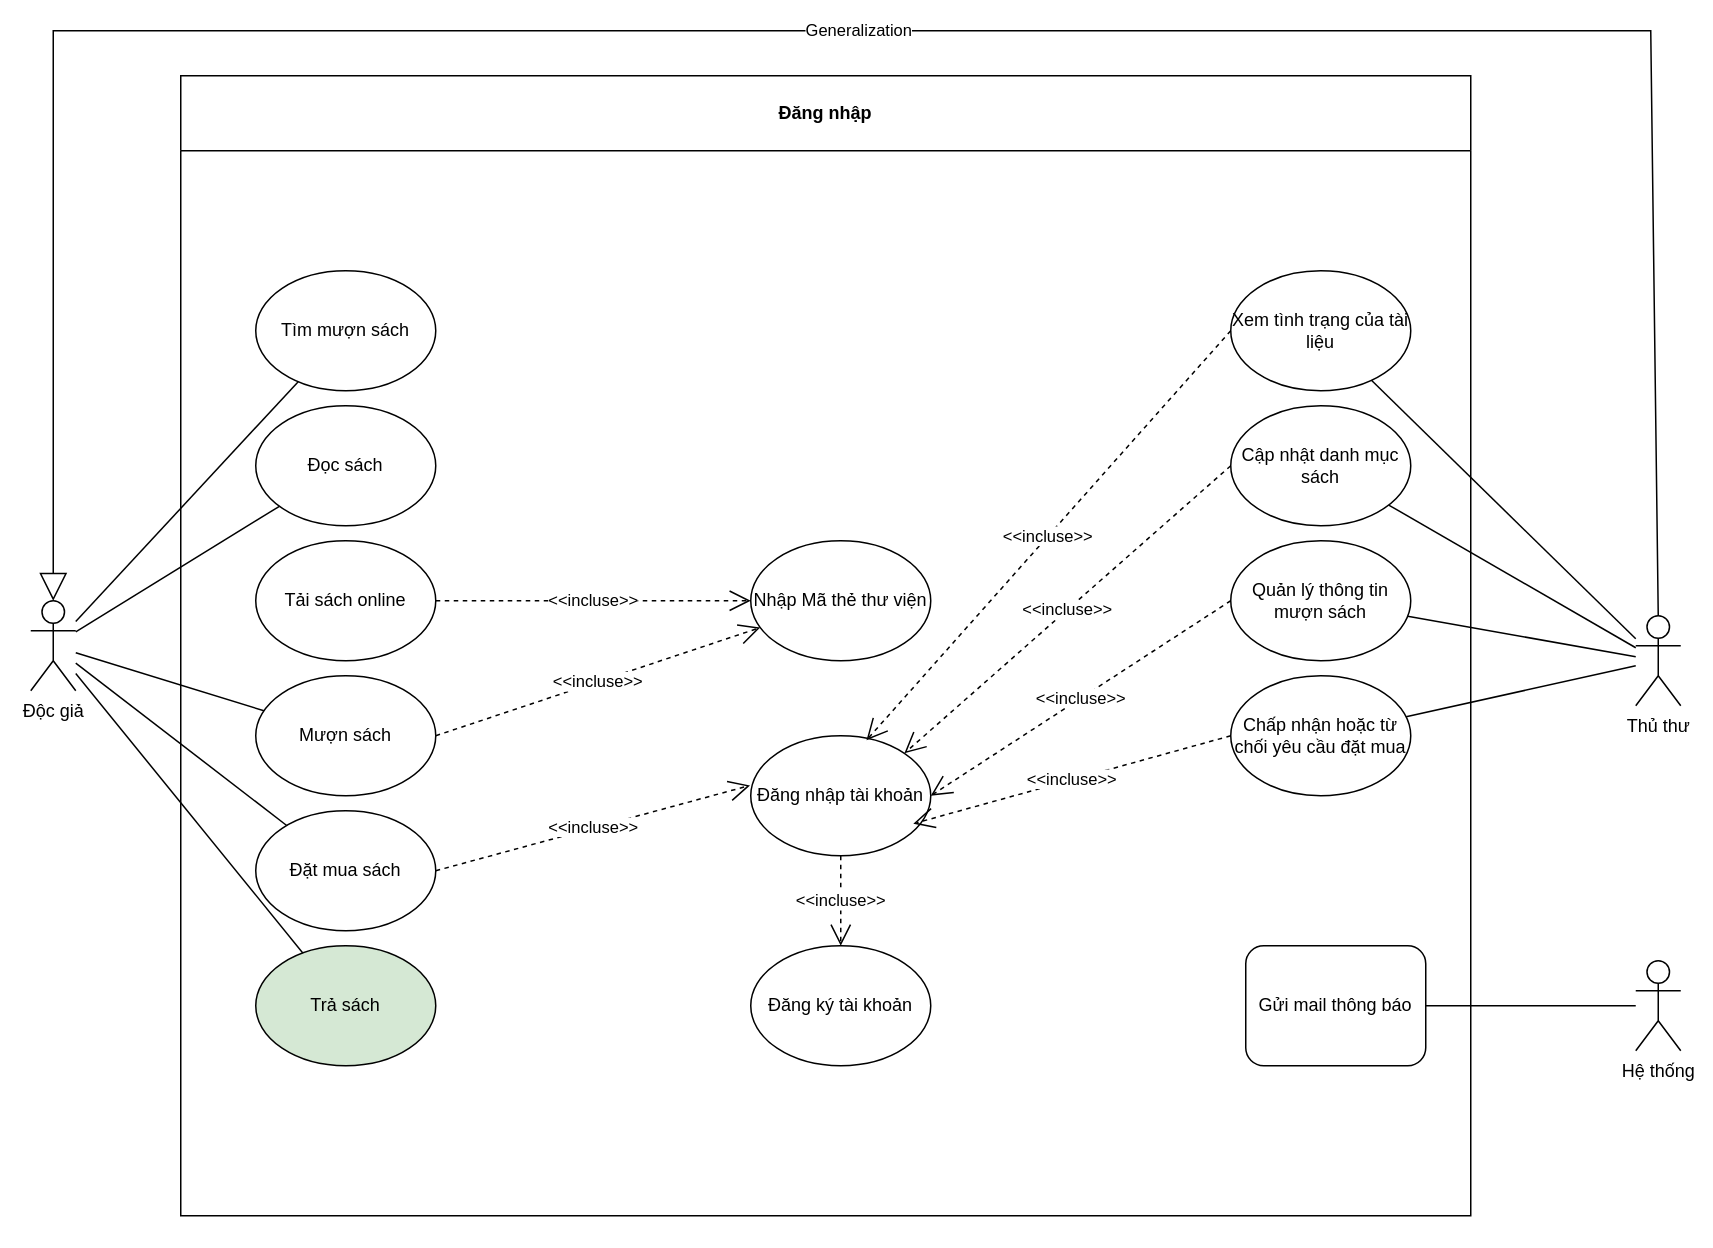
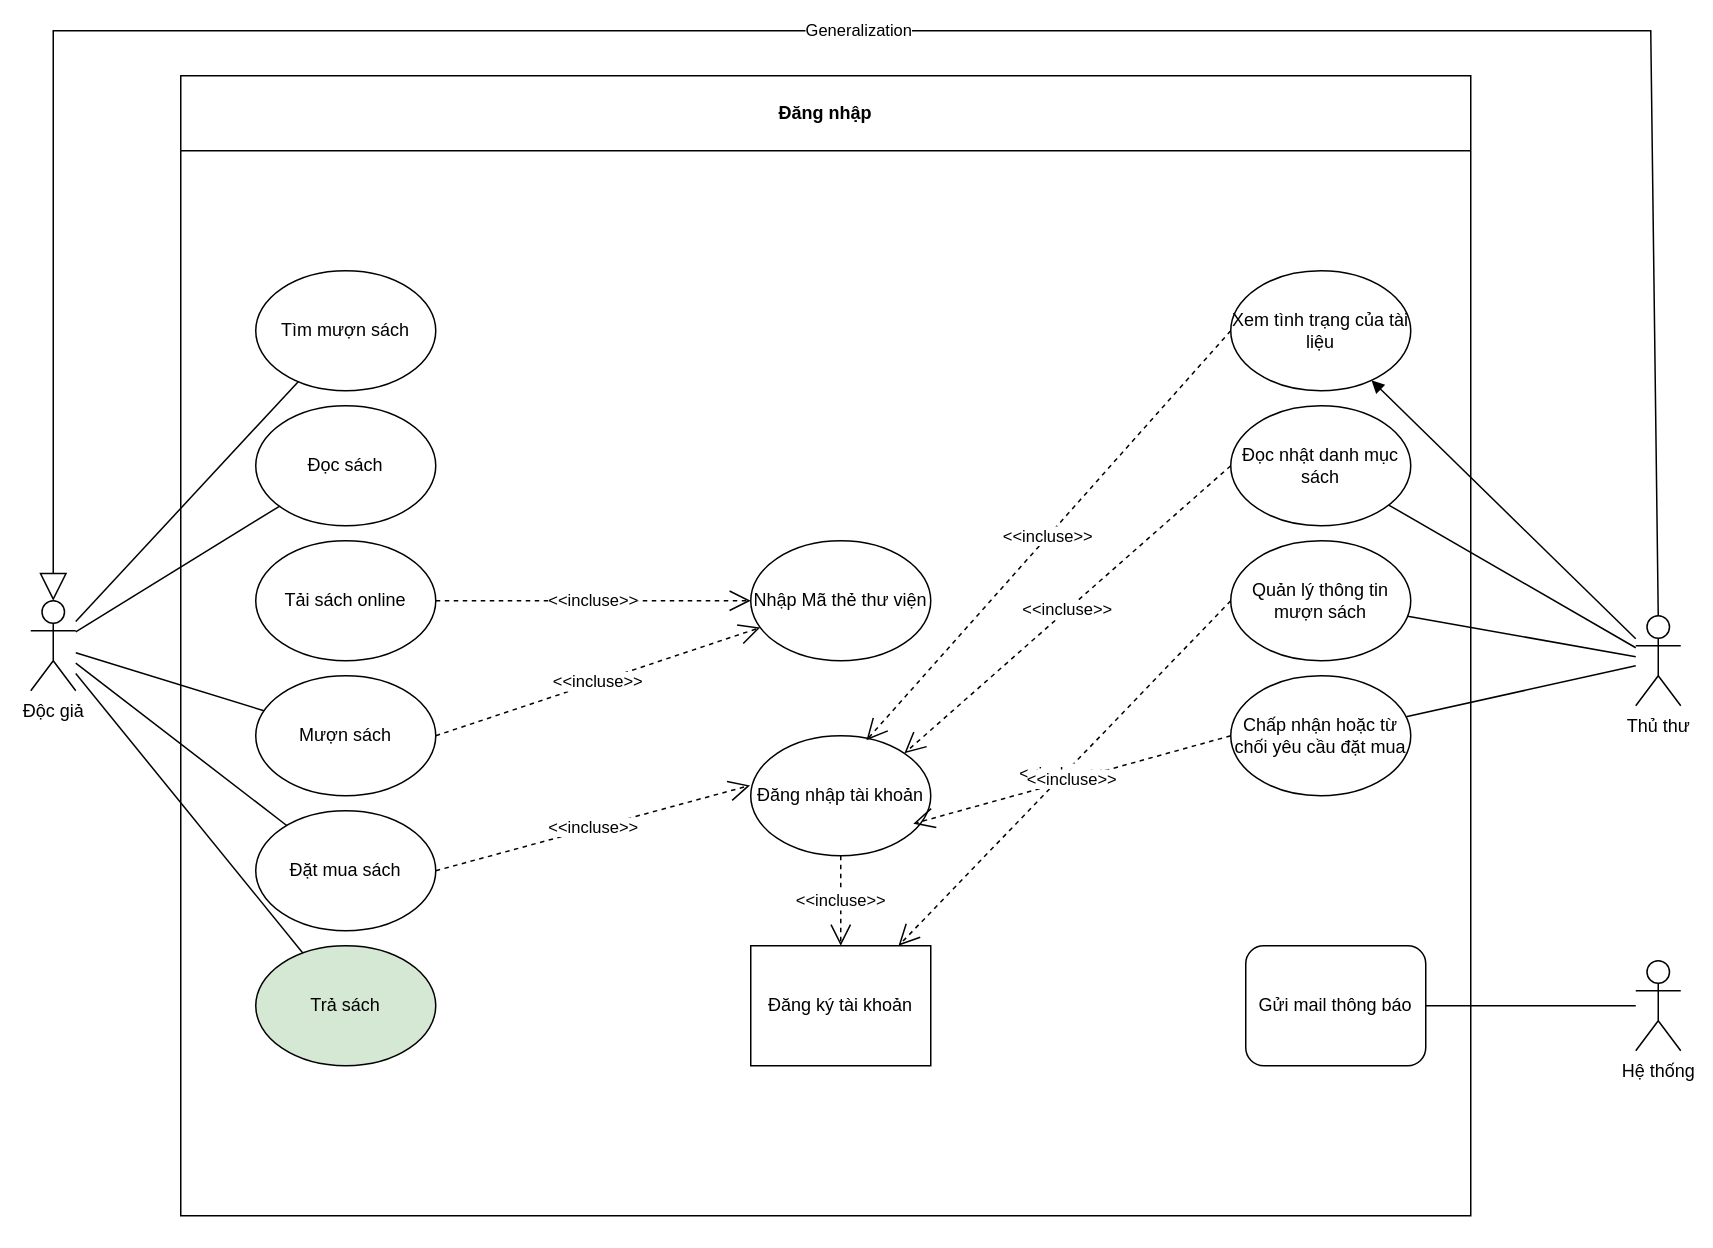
(1377, 386) -> (1381, 390)
(1321, 466) -> (1321, 466)
(1012, 743) -> (1154, 681)
(841, 1006) -> (841, 1006)
